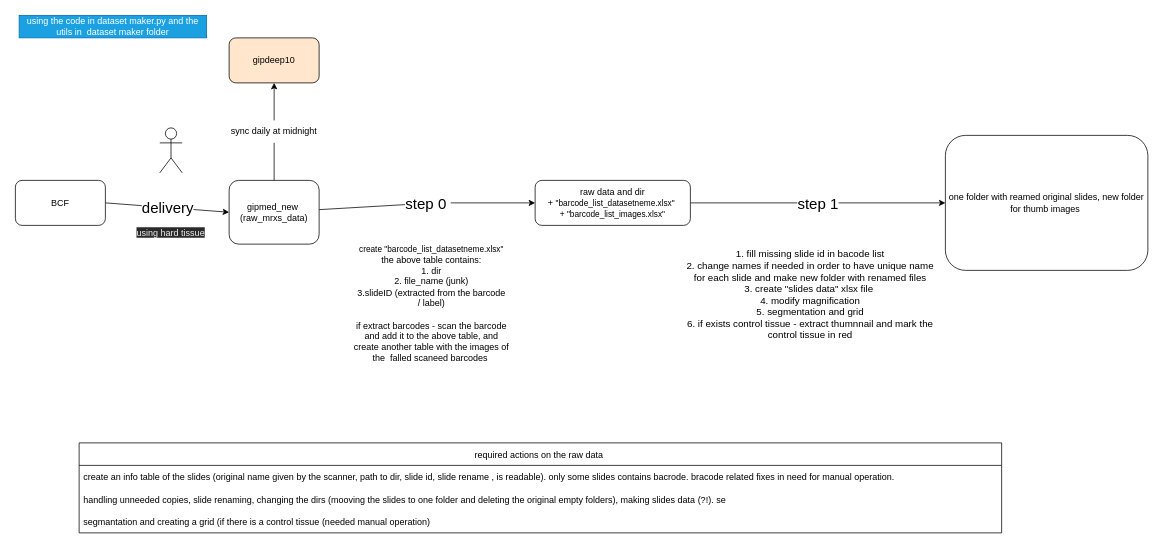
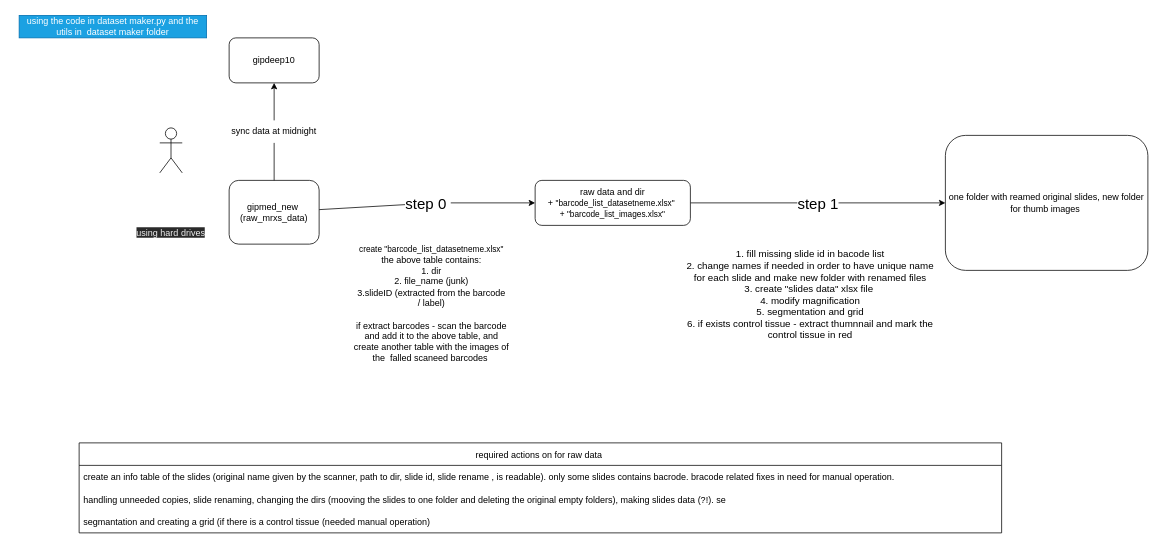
(274, 60) -> (274, 60)
(274, 132) -> (274, 132)
(60, 203) -> none
(164, 207) -> none
(171, 233) -> (171, 233)
(540, 455) -> (540, 455)
